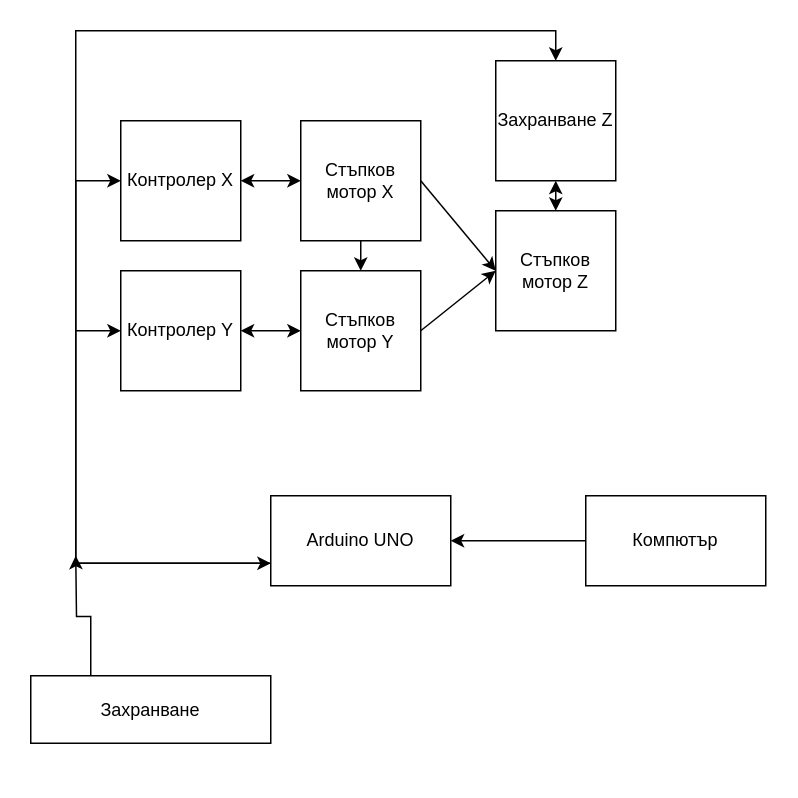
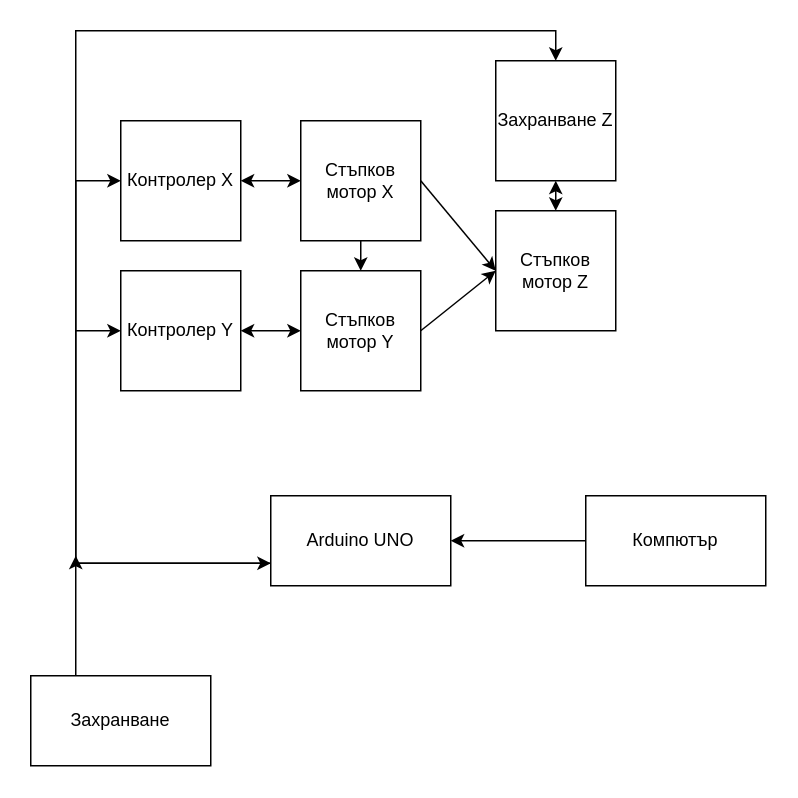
(151, 710) -> (121, 721)
